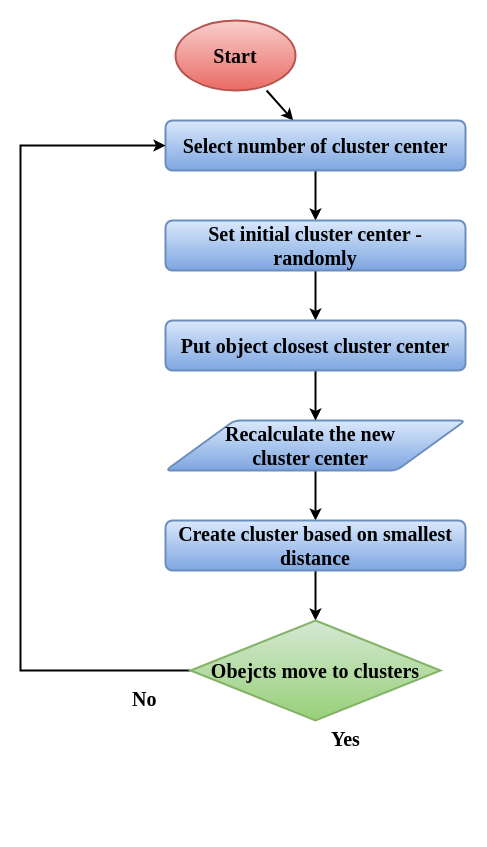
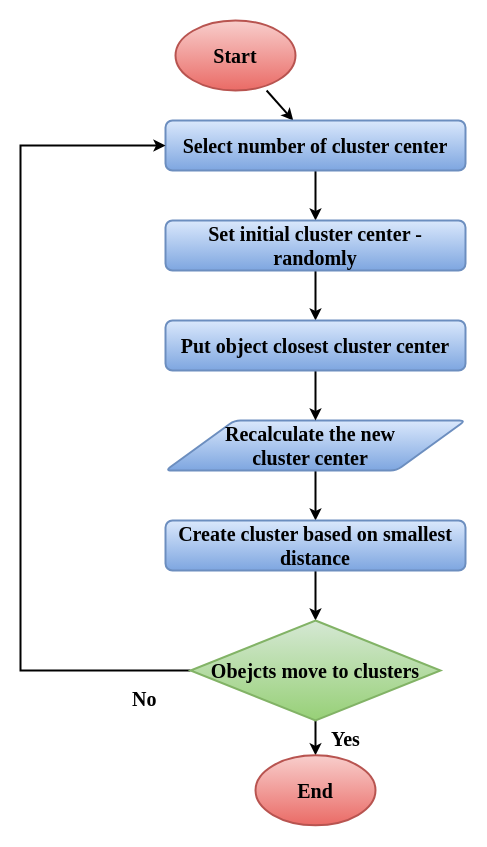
none -> (316, 734)
none -> (316, 790)
